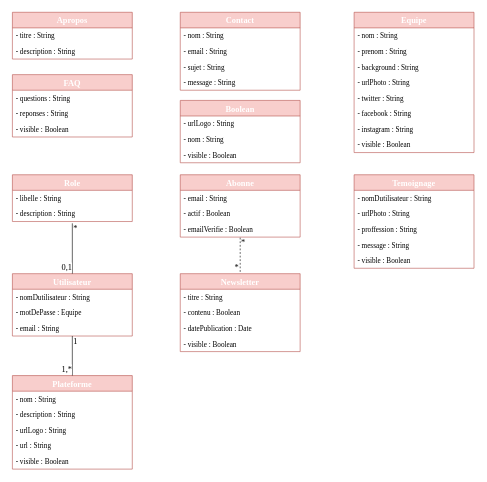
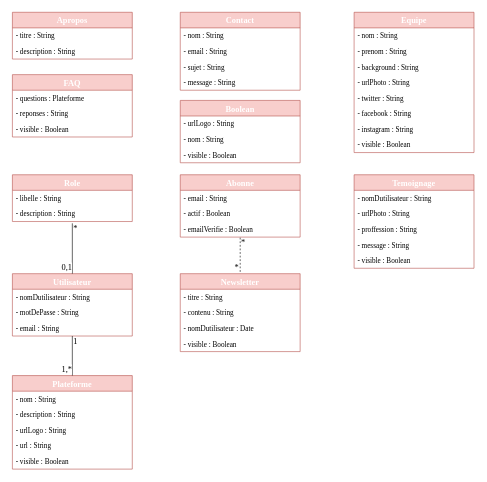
(50, 98) -> (58, 98)
(53, 313) -> (53, 313)
(217, 313) -> (215, 313)
(225, 329) -> (225, 329)
